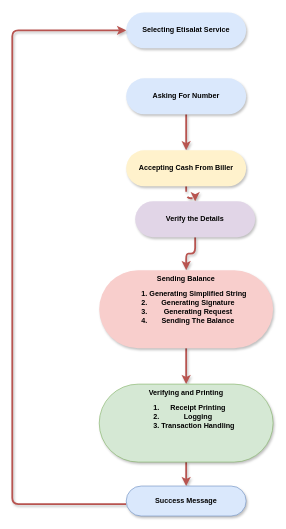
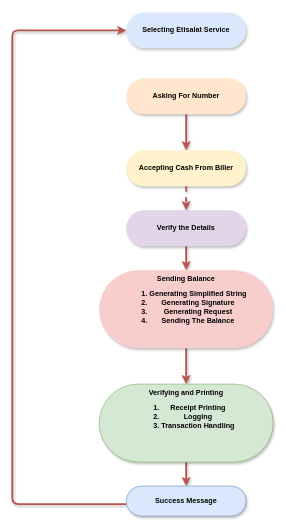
(186, 96) -> (186, 96)
(195, 219) -> (186, 228)
